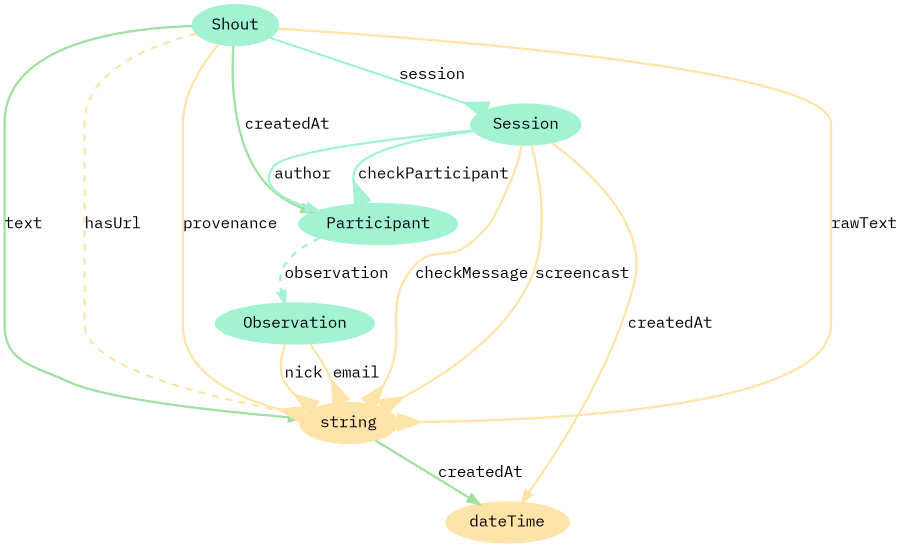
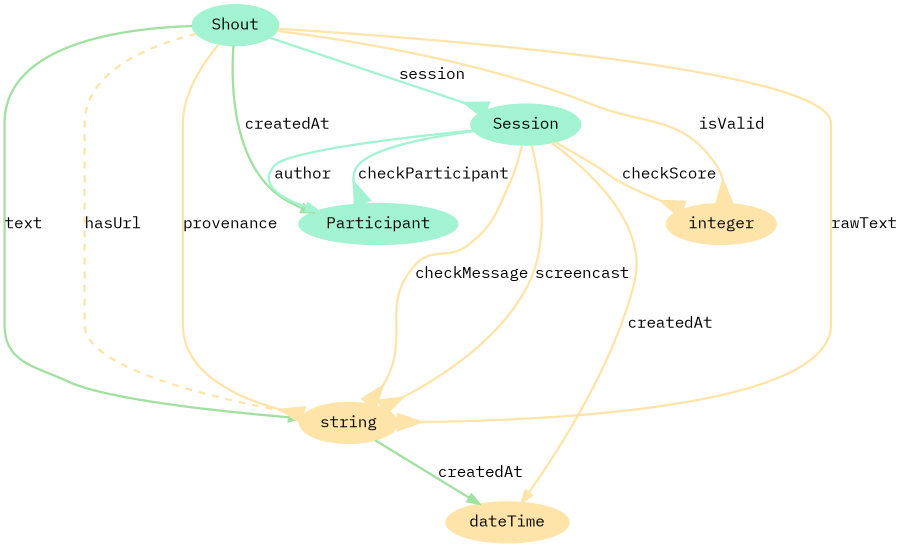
none -> (721, 224)
(295, 323) -> none
